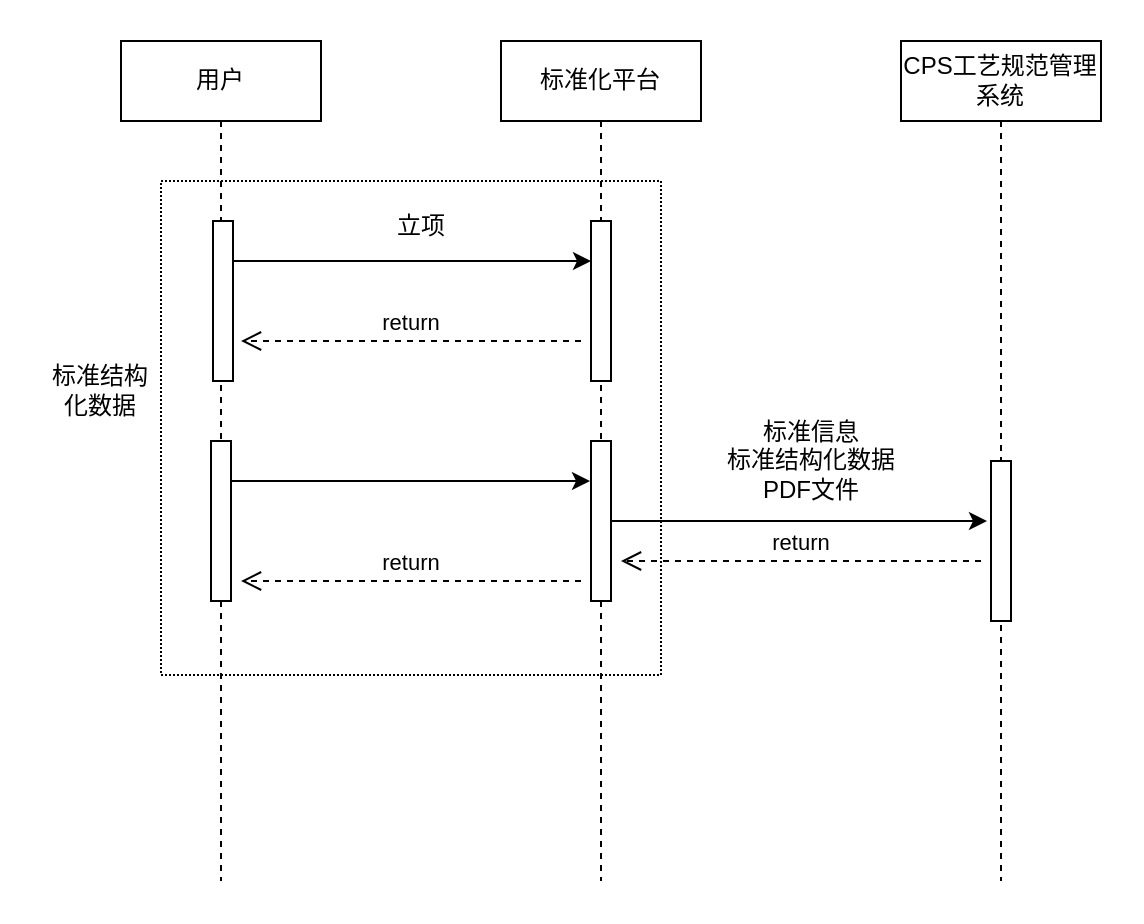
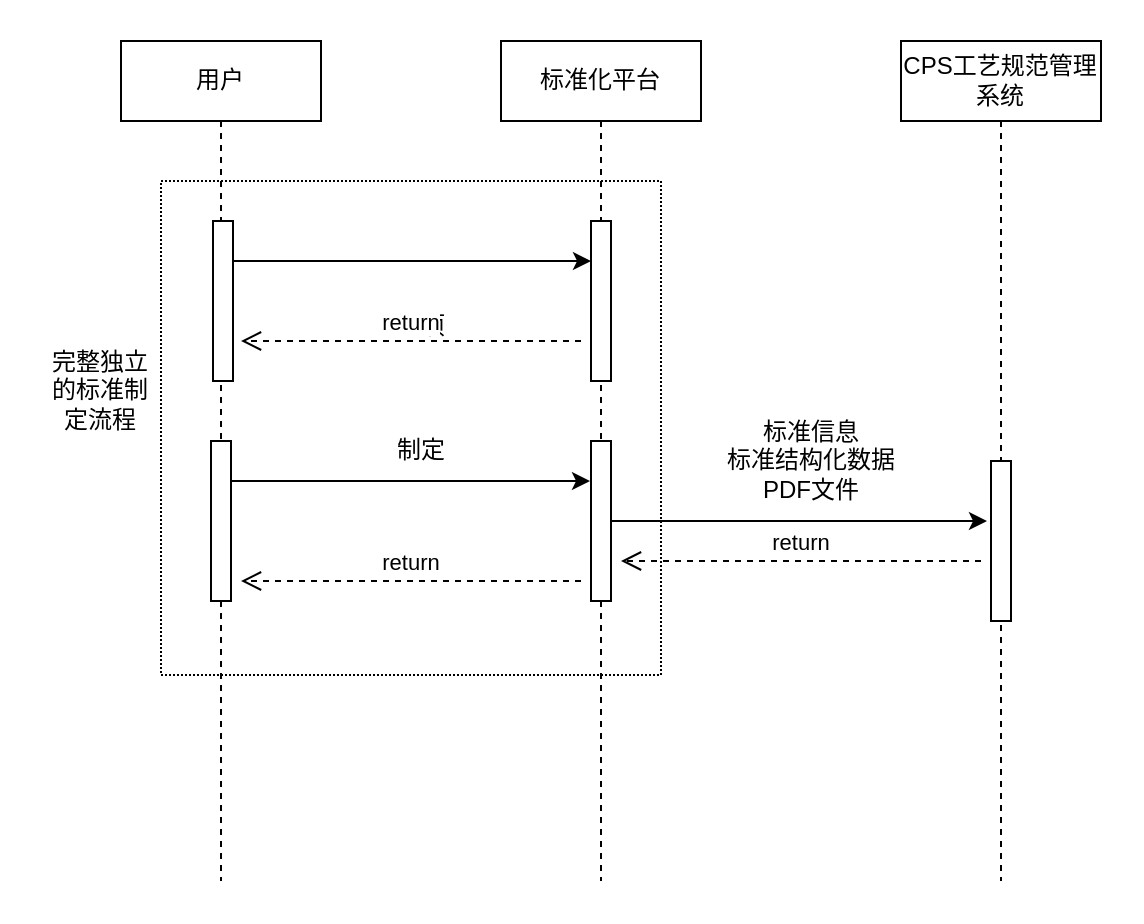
(421, 227) -> (421, 327)
(101, 391) -> (101, 391)
none -> (421, 451)
